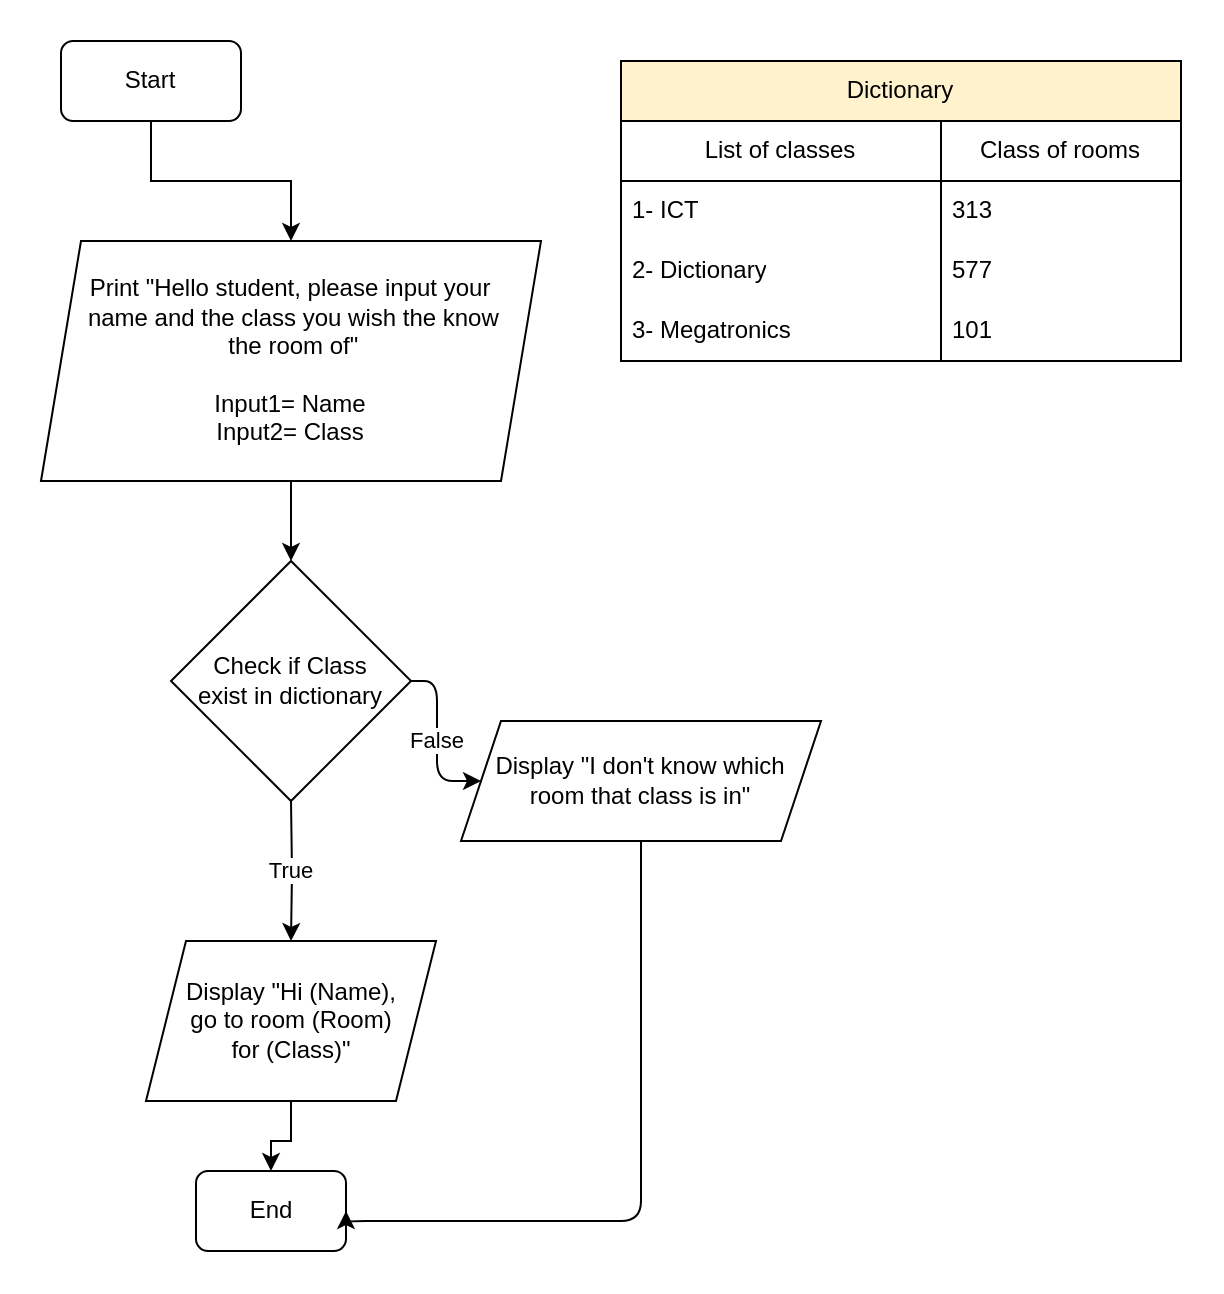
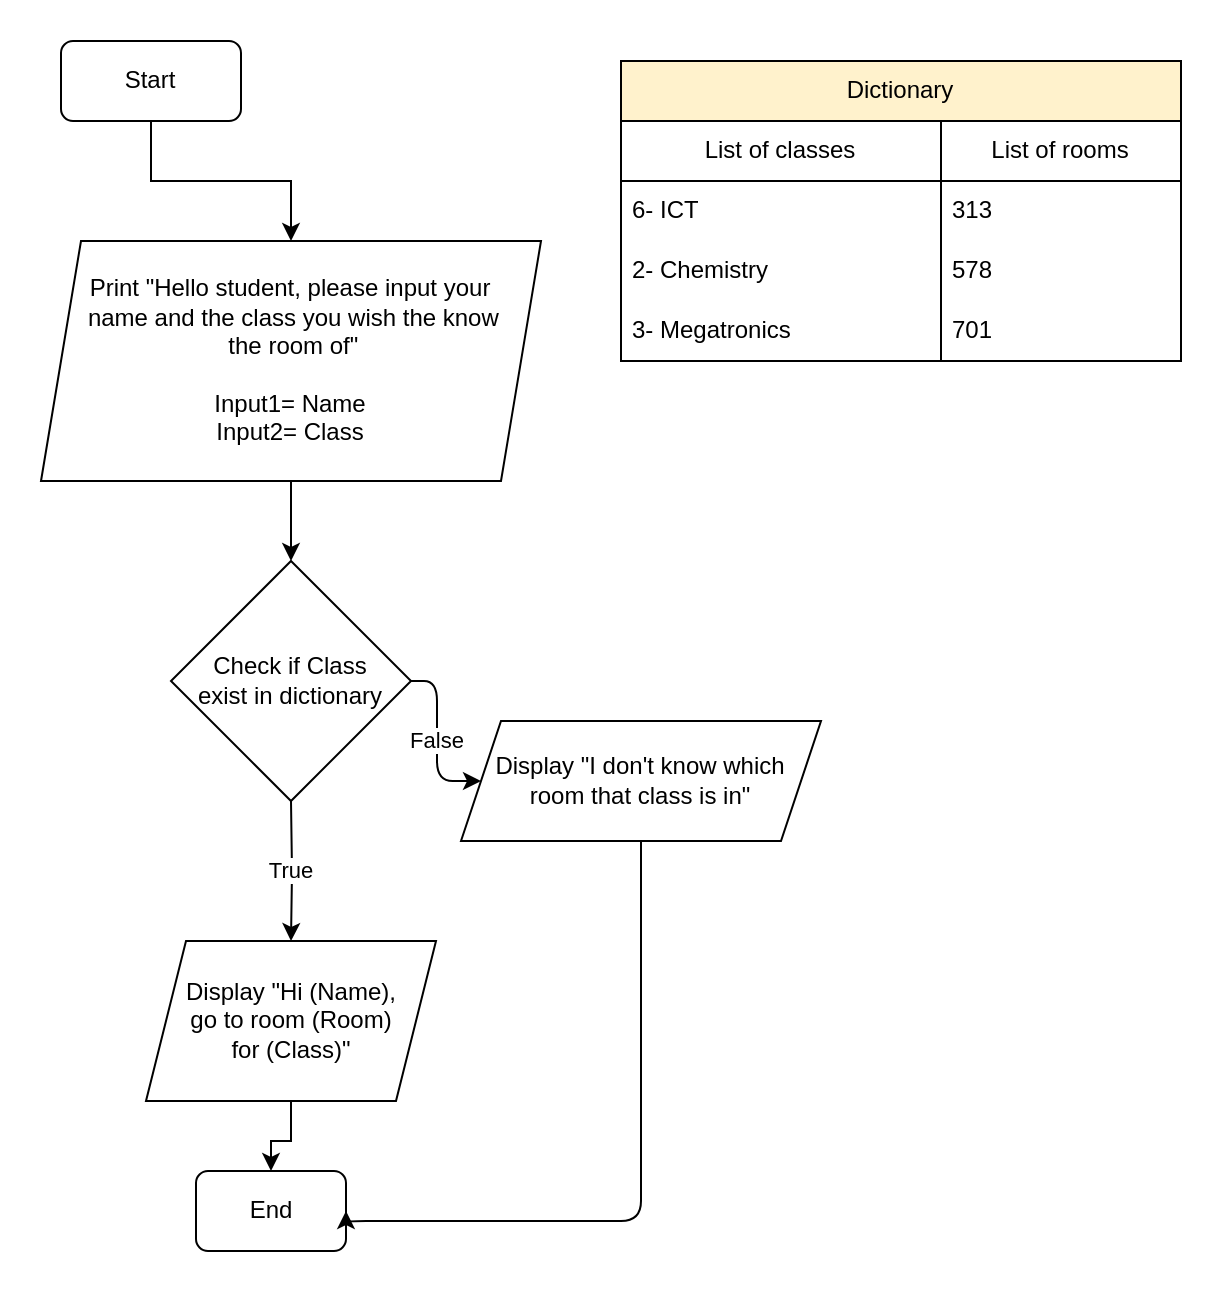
(1061, 151) -> (1061, 151)
(670, 211) -> (670, 211)
(711, 271) -> (707, 271)
(973, 271) -> (973, 271)
(973, 331) -> (973, 331)
